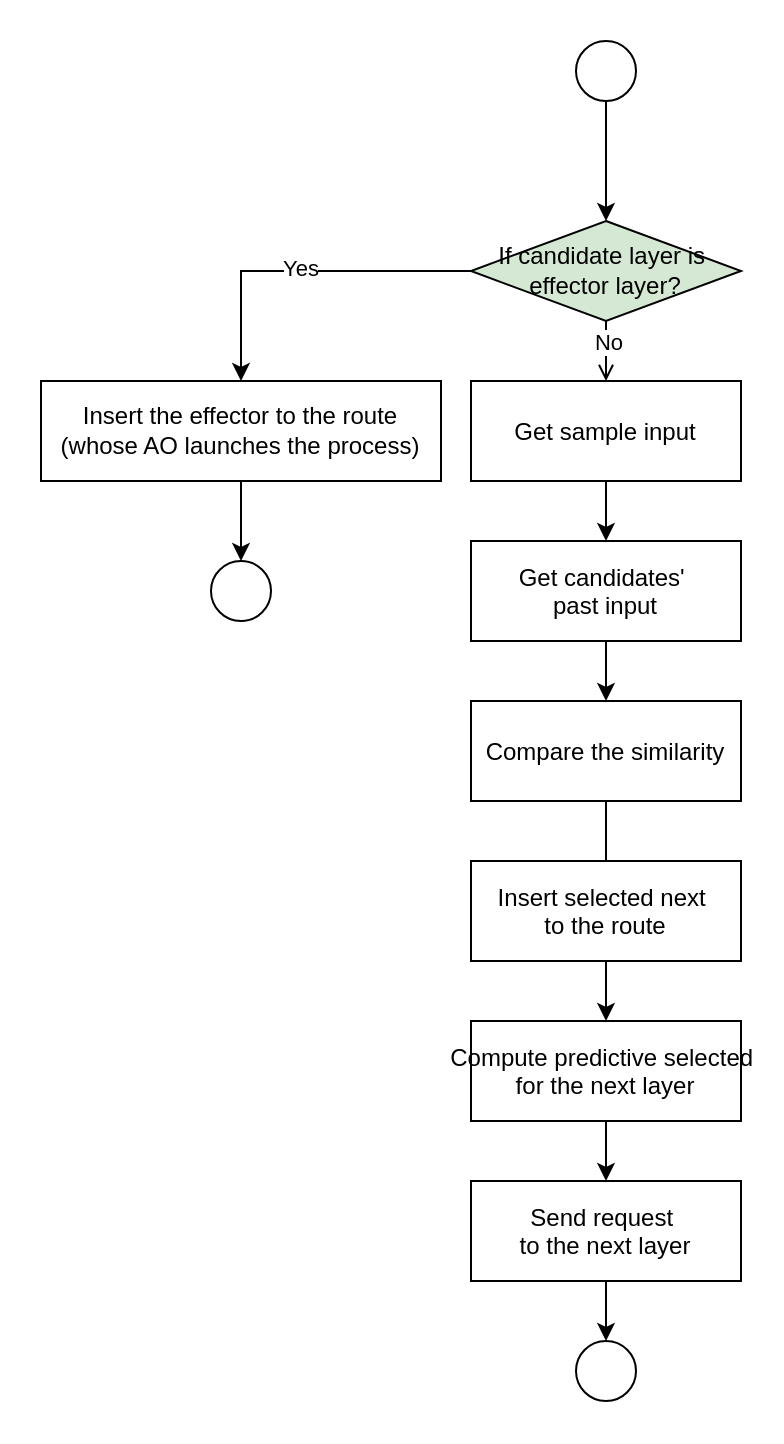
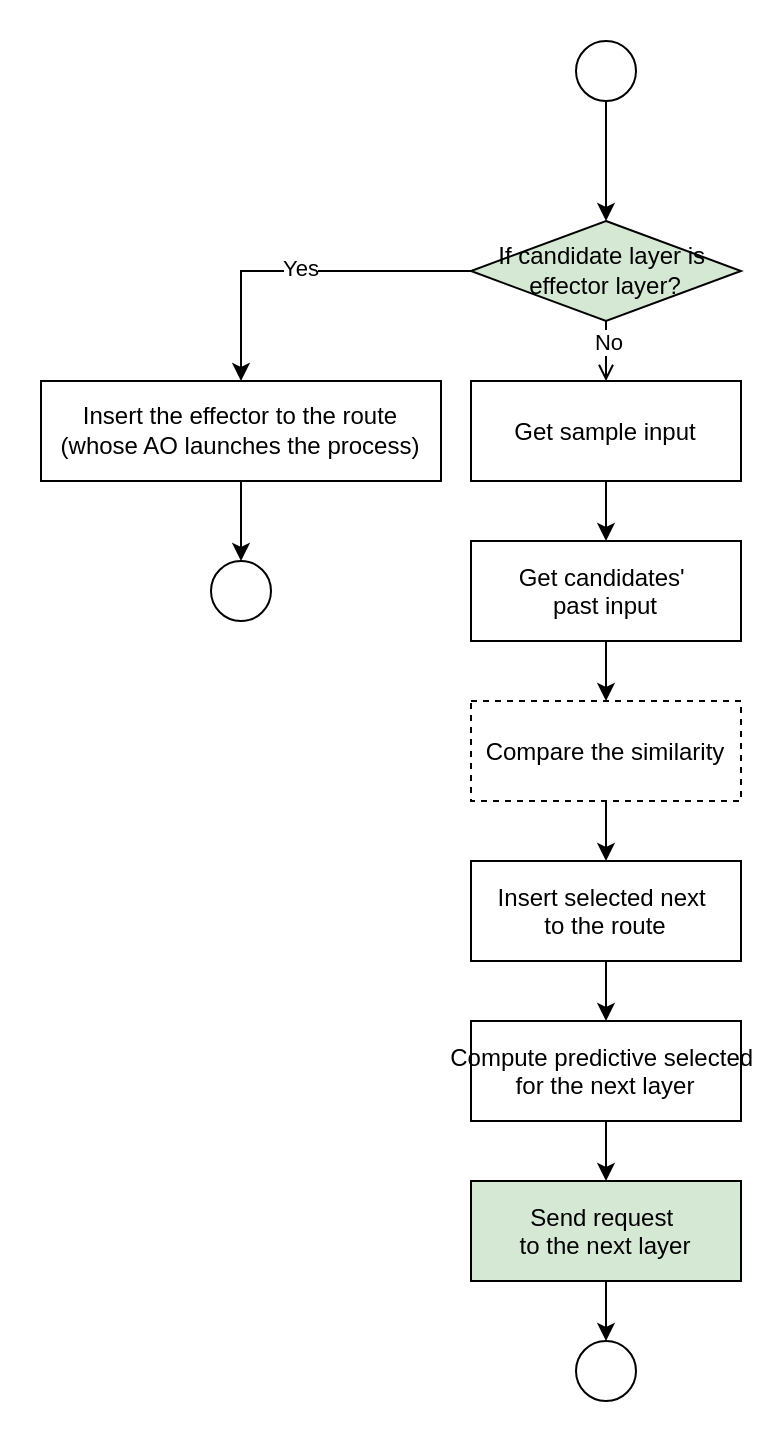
(606, 751) -> (606, 751)
(606, 851) -> (606, 846)
(606, 1231) -> (606, 1231)
